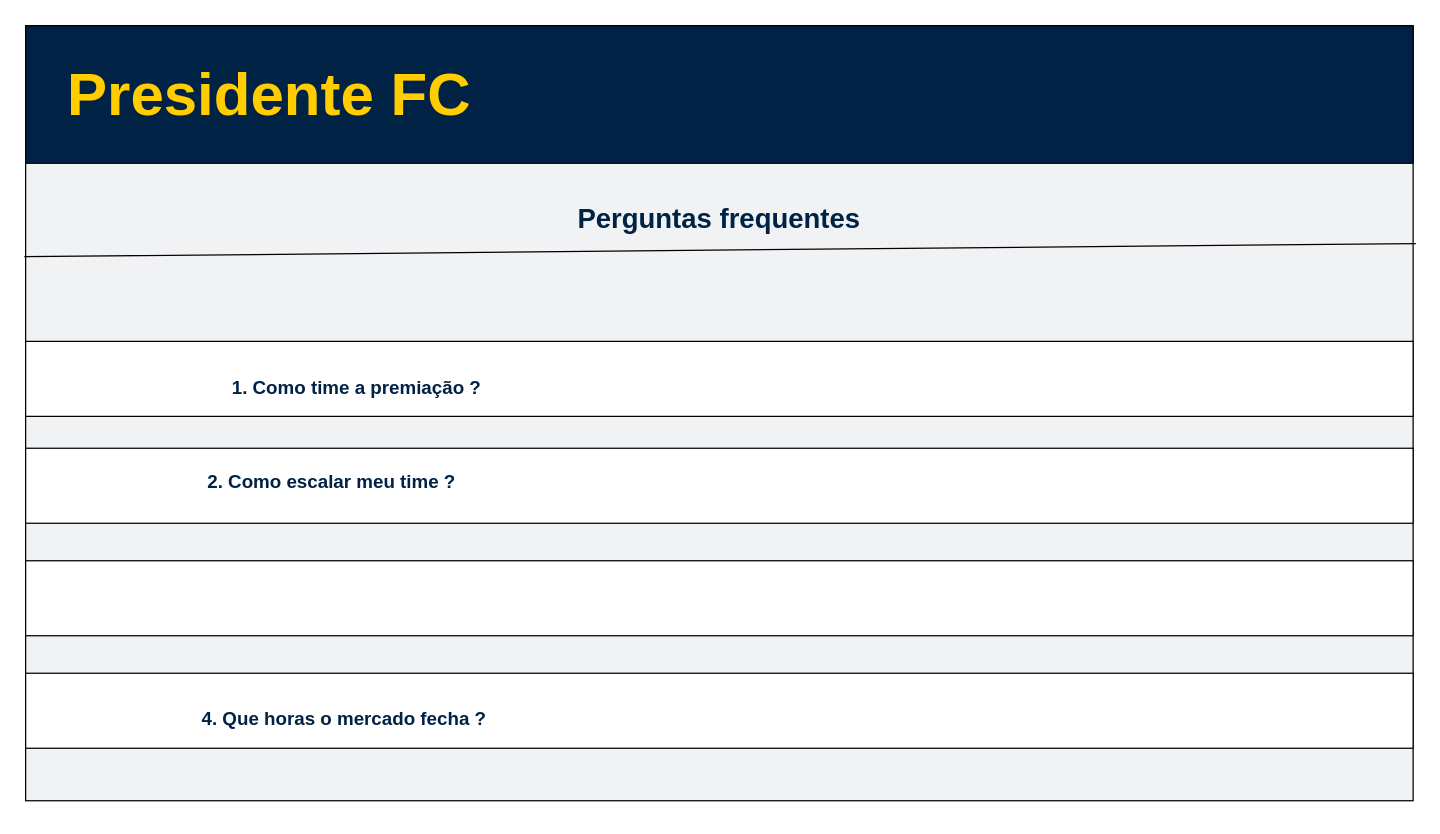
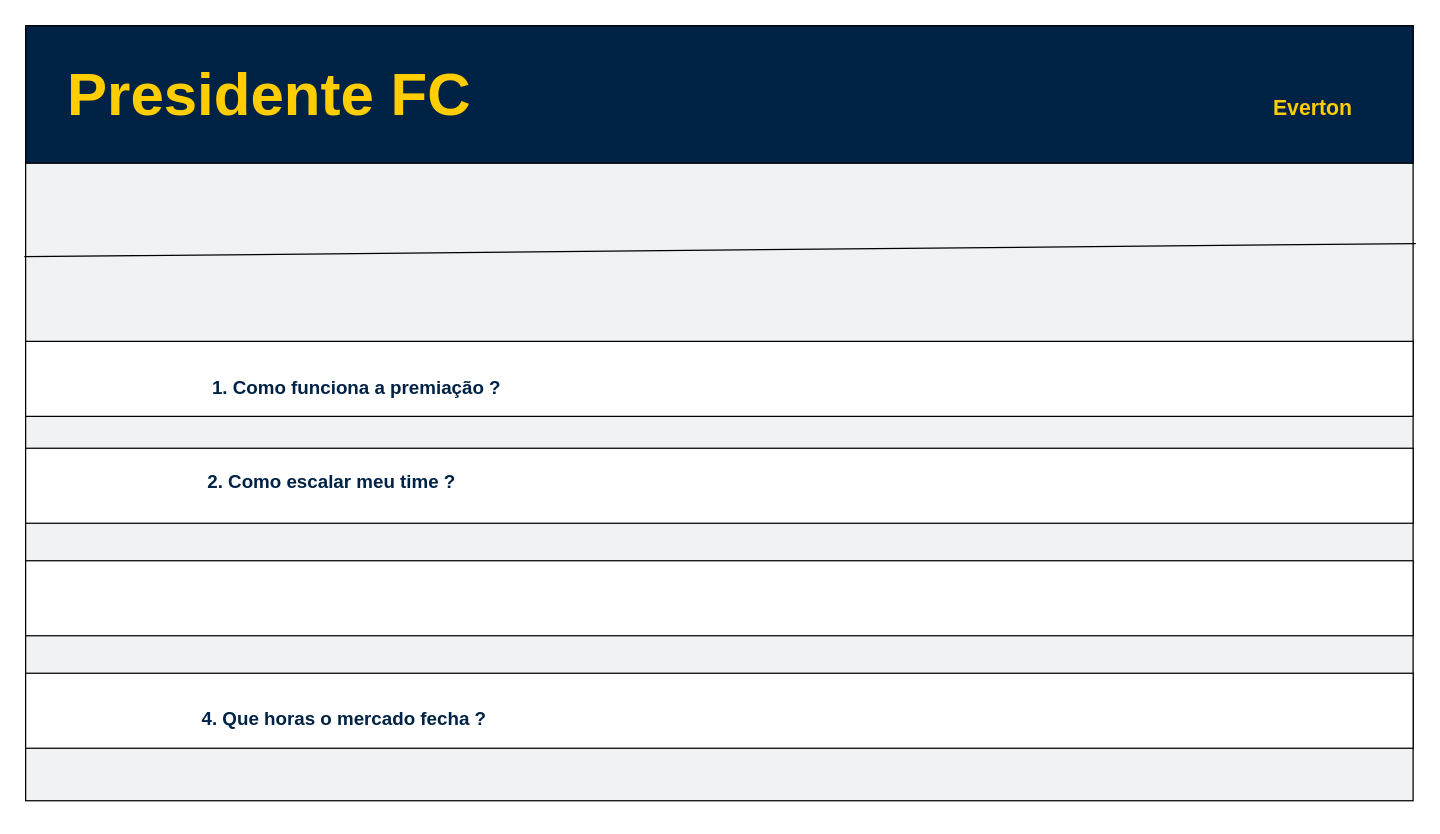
none -> (1313, 94)
(719, 207) -> none
(357, 373) -> (357, 373)
